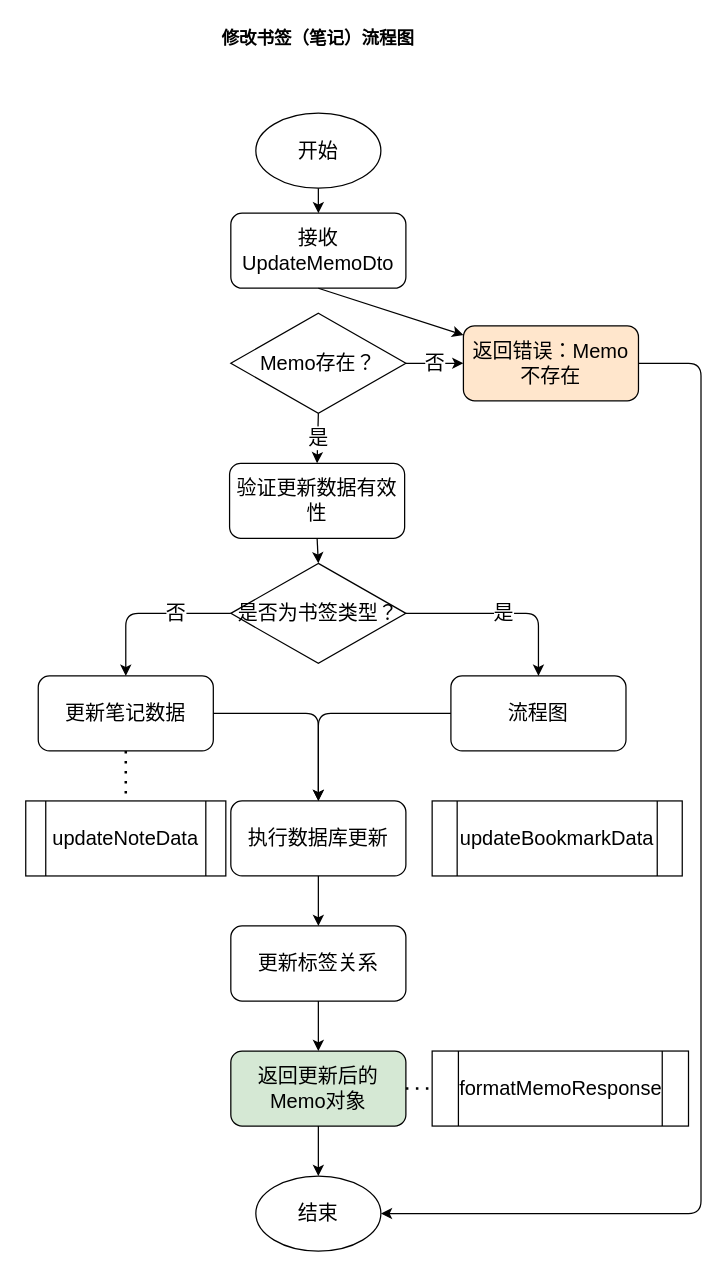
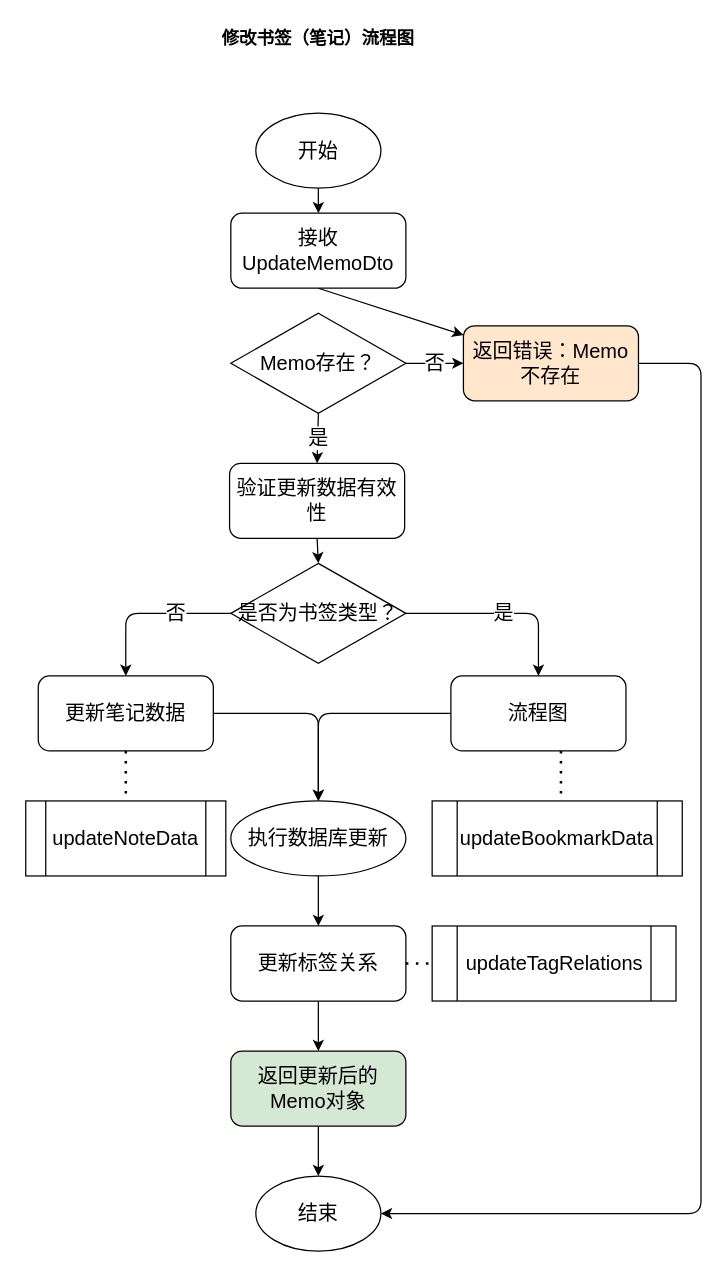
none -> (561, 772)
(318, 838) -> (318, 838)
none -> (419, 963)
none -> (554, 963)
(419, 1088) -> none
(560, 1088) -> none
